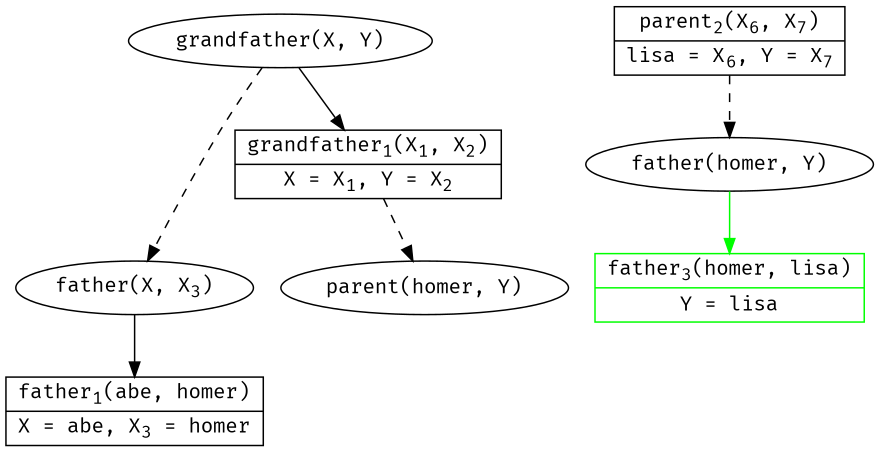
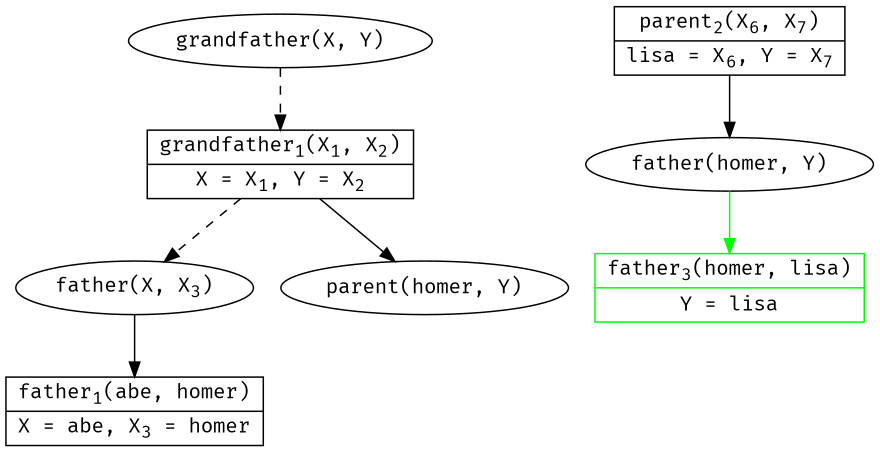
(317, 93) -> (280, 92)
(730, 99) -> (730, 99)
(205, 156) -> (208, 225)
(395, 223) -> (351, 225)
